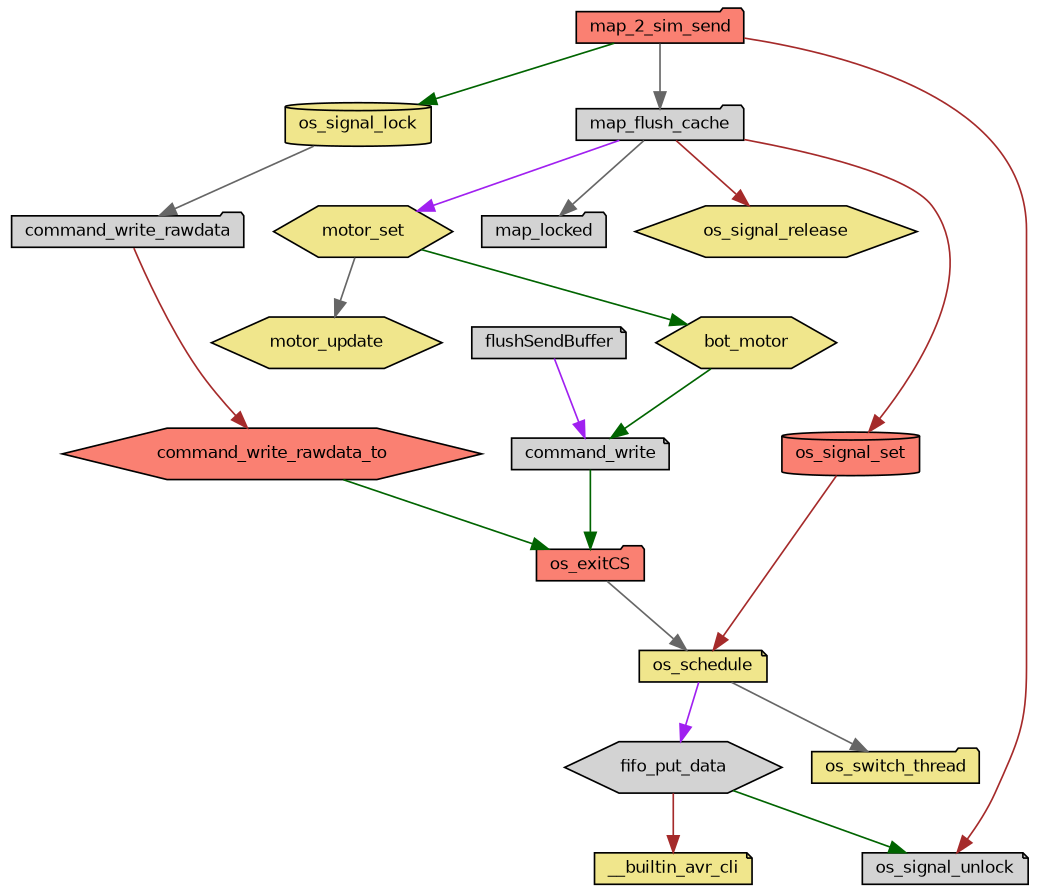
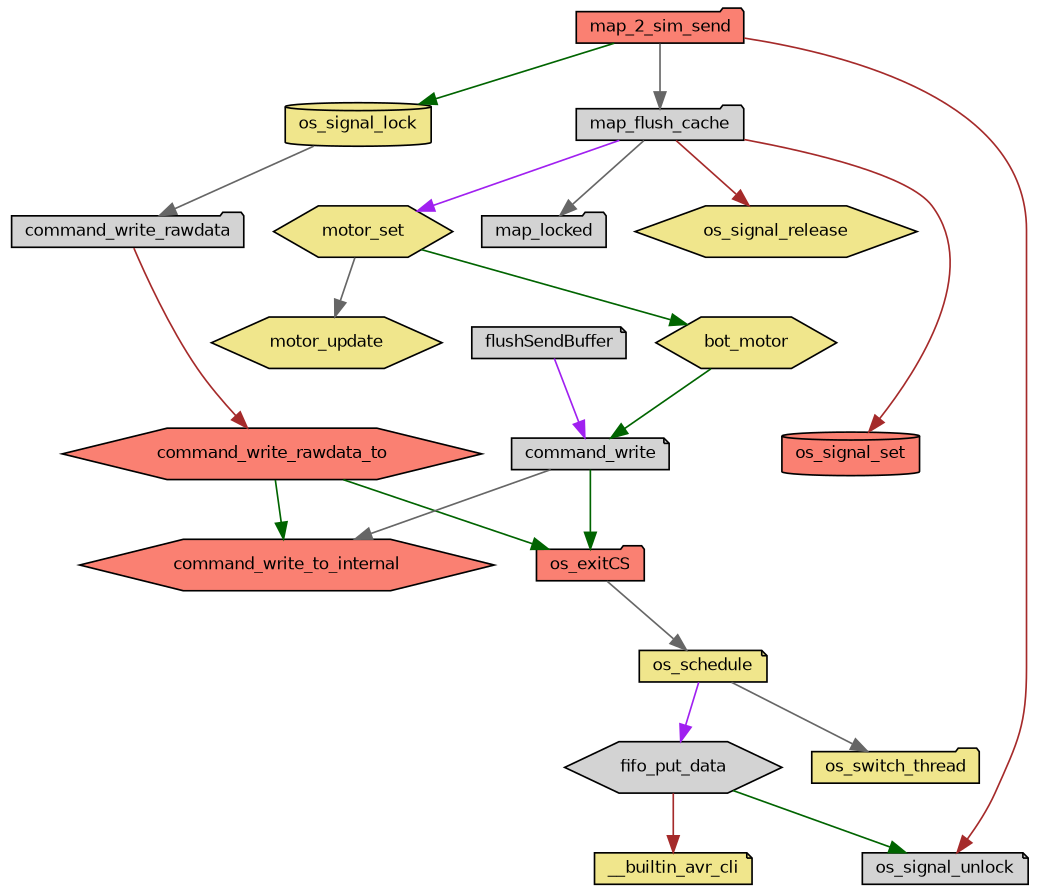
(780, 556) -> none
none -> (287, 565)
